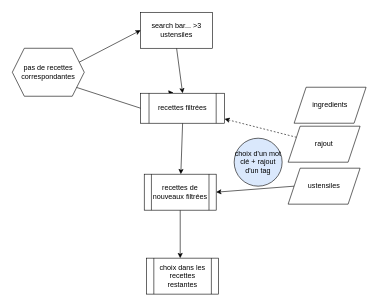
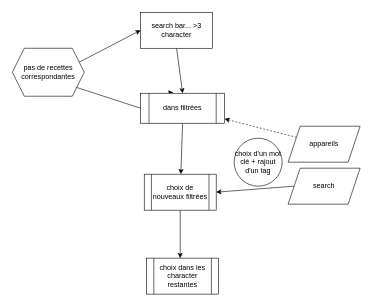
(177, 30) -> (177, 30)
(330, 105) -> none
(183, 108) -> (183, 108)
(324, 144) -> (324, 144)
(258, 162) -> (258, 162)
(324, 186) -> (324, 186)
(180, 192) -> (180, 192)
(183, 276) -> (183, 276)
